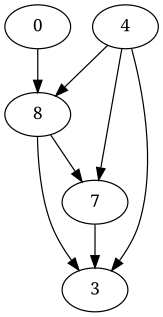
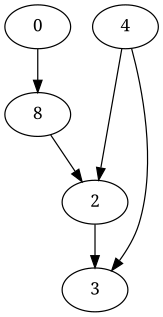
(86, 66) -> none
(44, 201) -> none
(95, 202) -> (95, 202)
